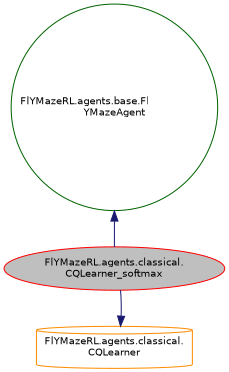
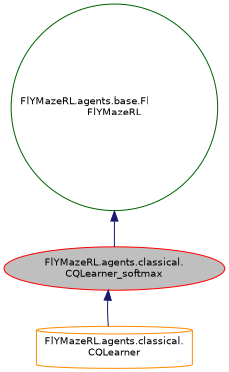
(114, 107) -> (114, 107)
(121, 303) -> (108, 313)
